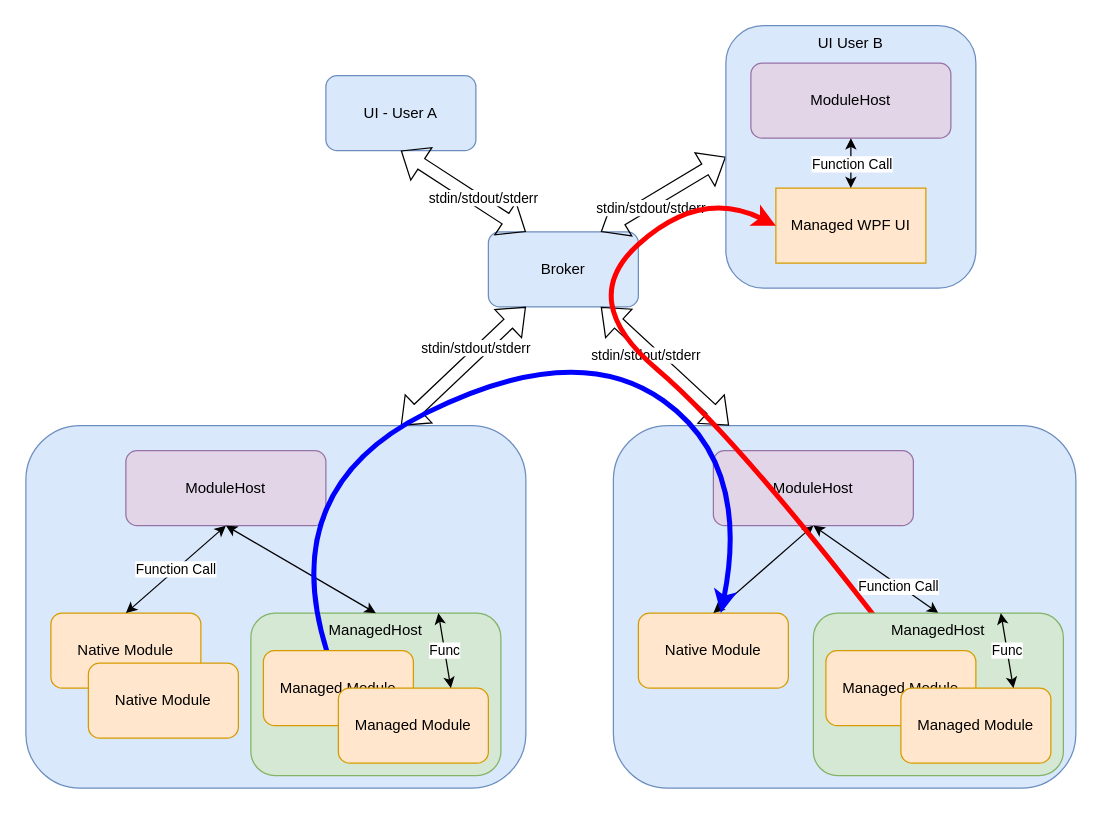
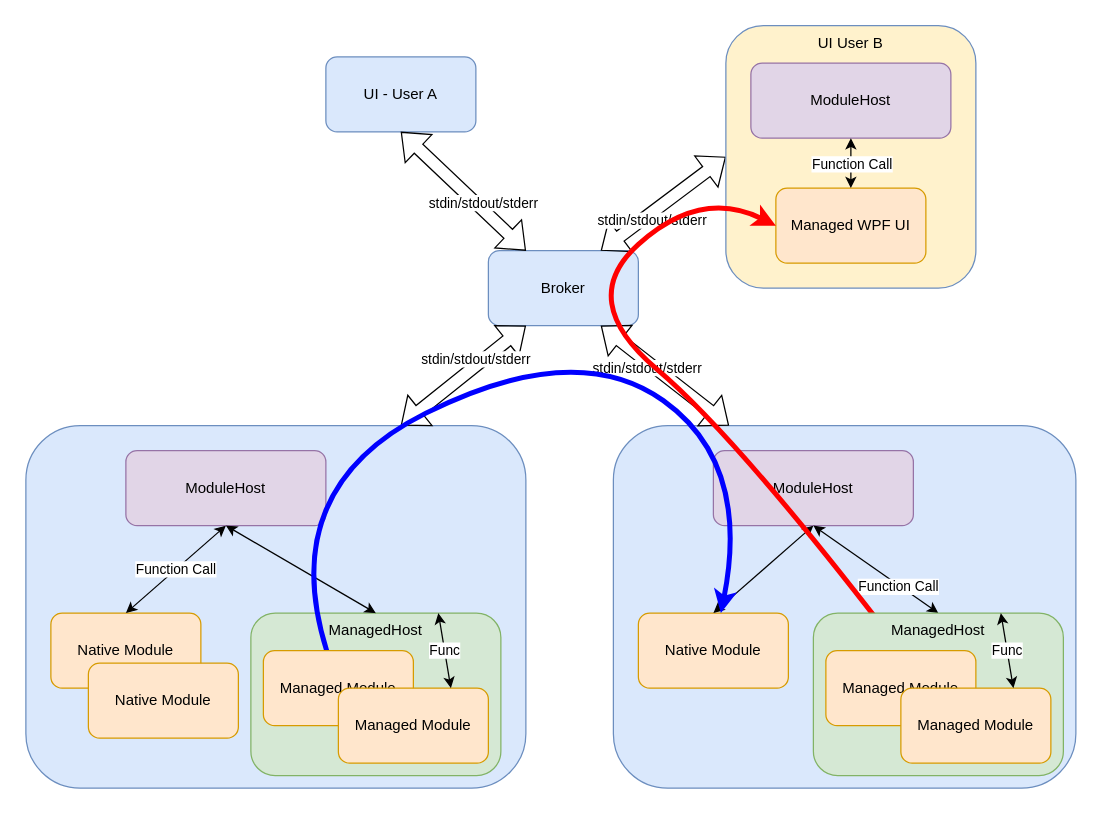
(401, 113) -> (401, 94)
(851, 157) -> (851, 157)
(851, 226) -> (851, 226)
(563, 269) -> (563, 288)
